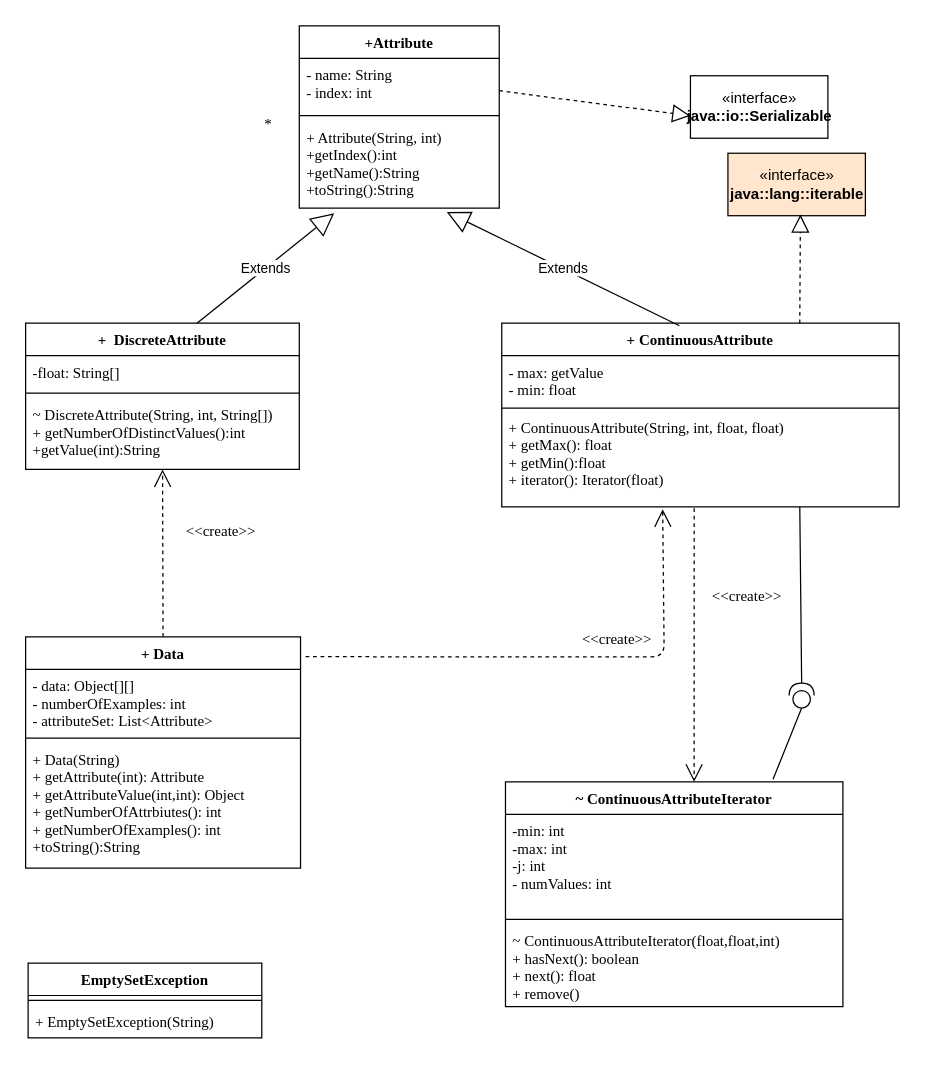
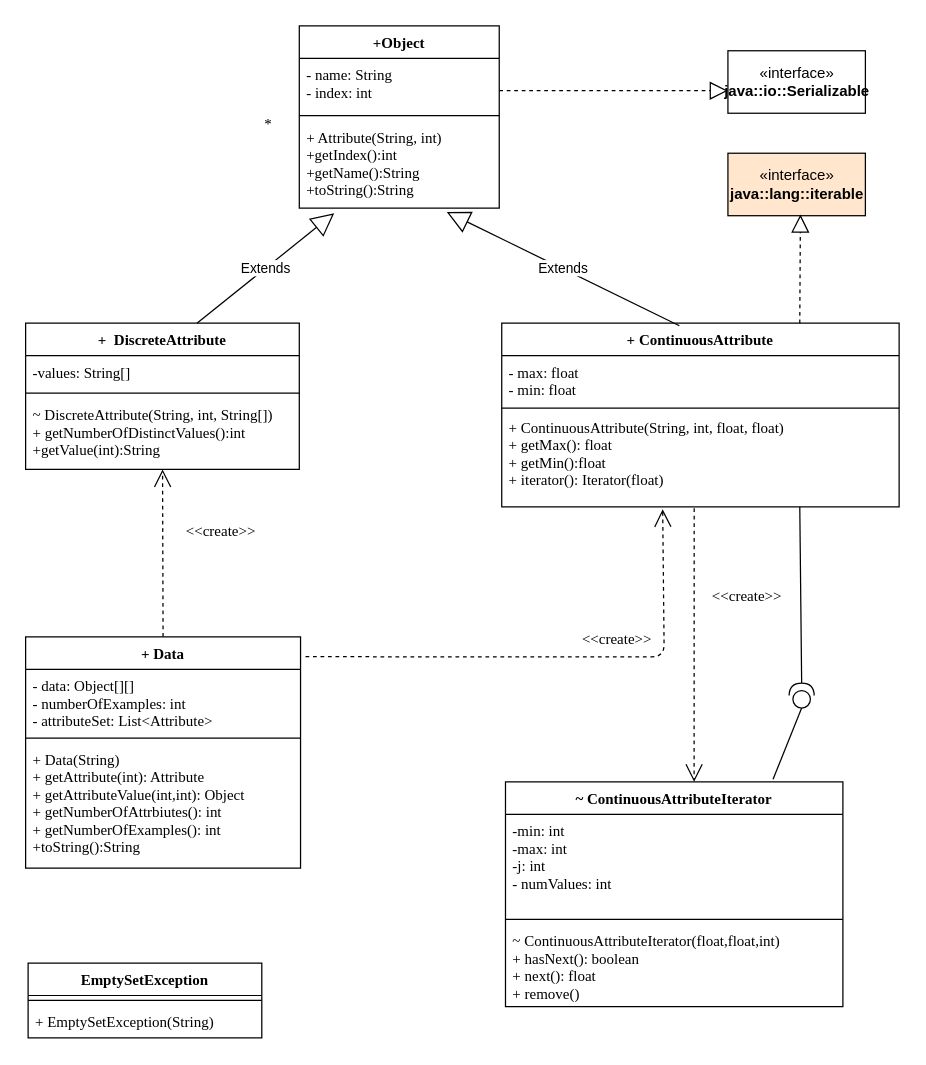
(399, 43) -> (399, 43)
(759, 107) -> (797, 82)
(92, 373) -> (96, 373)
(564, 373) -> (551, 373)
